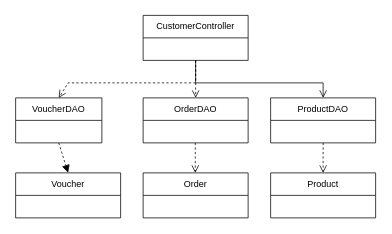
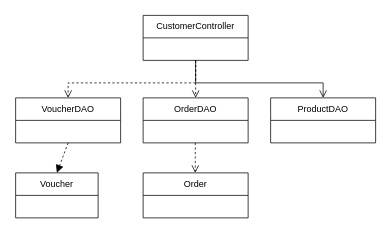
(59, 120) -> (68, 120)
(323, 157) -> none
(68, 195) -> (57, 195)
(323, 195) -> none
